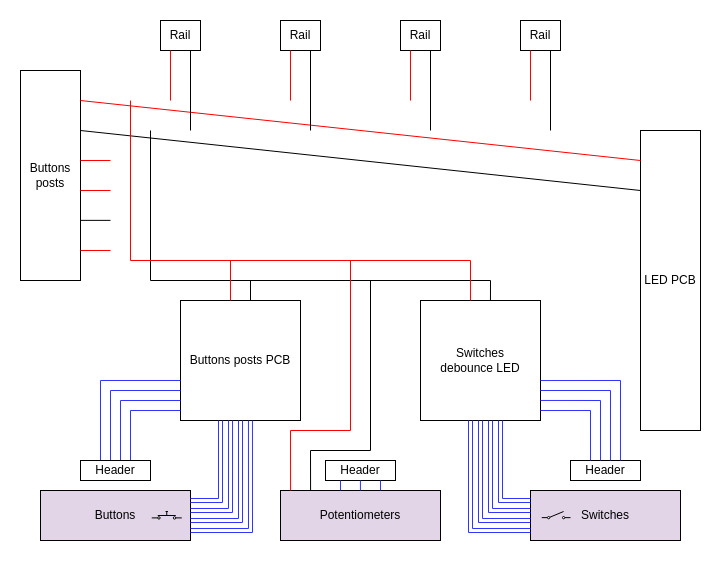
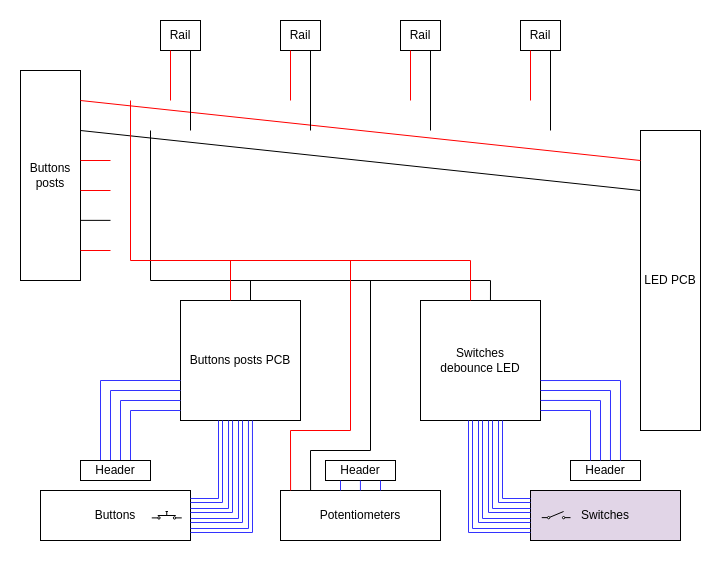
(116, 516) -> (116, 516)
(361, 516) -> (361, 516)
